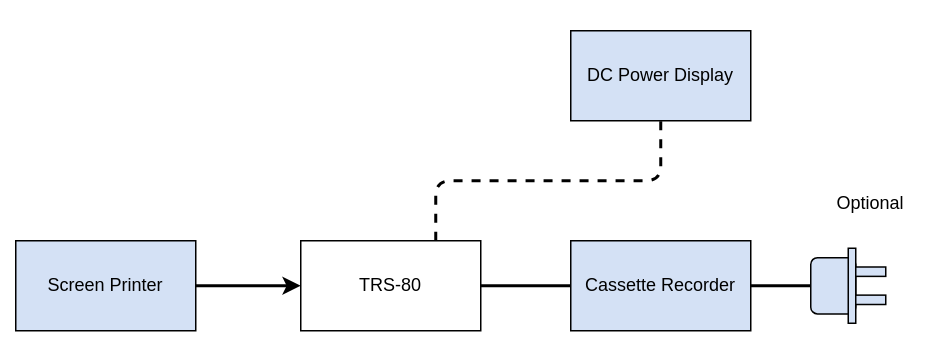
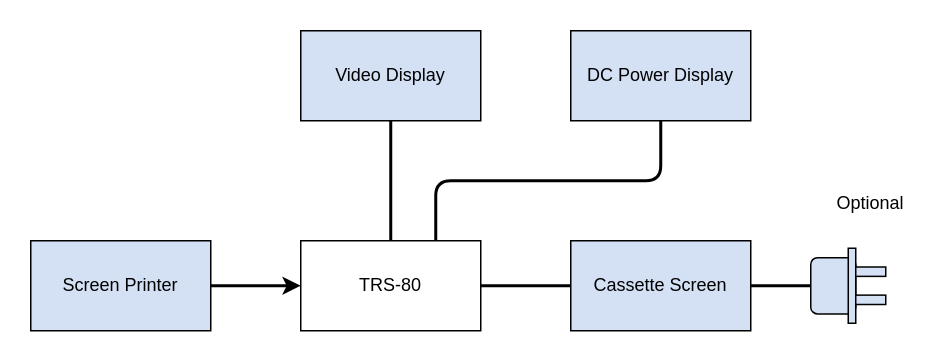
none -> (391, 76)
none -> (391, 181)
(551, 181) -> (551, 181)
(106, 286) -> (121, 286)
(661, 286) -> (661, 286)
